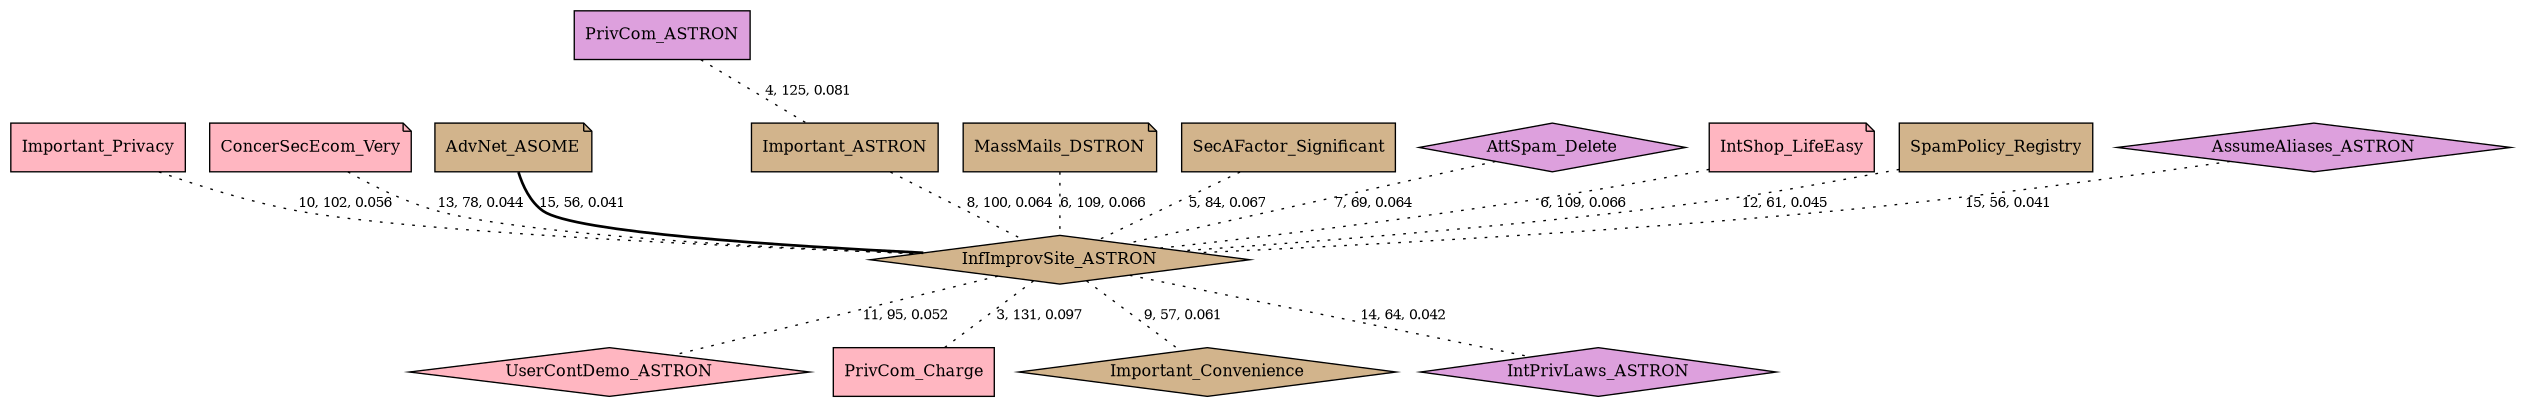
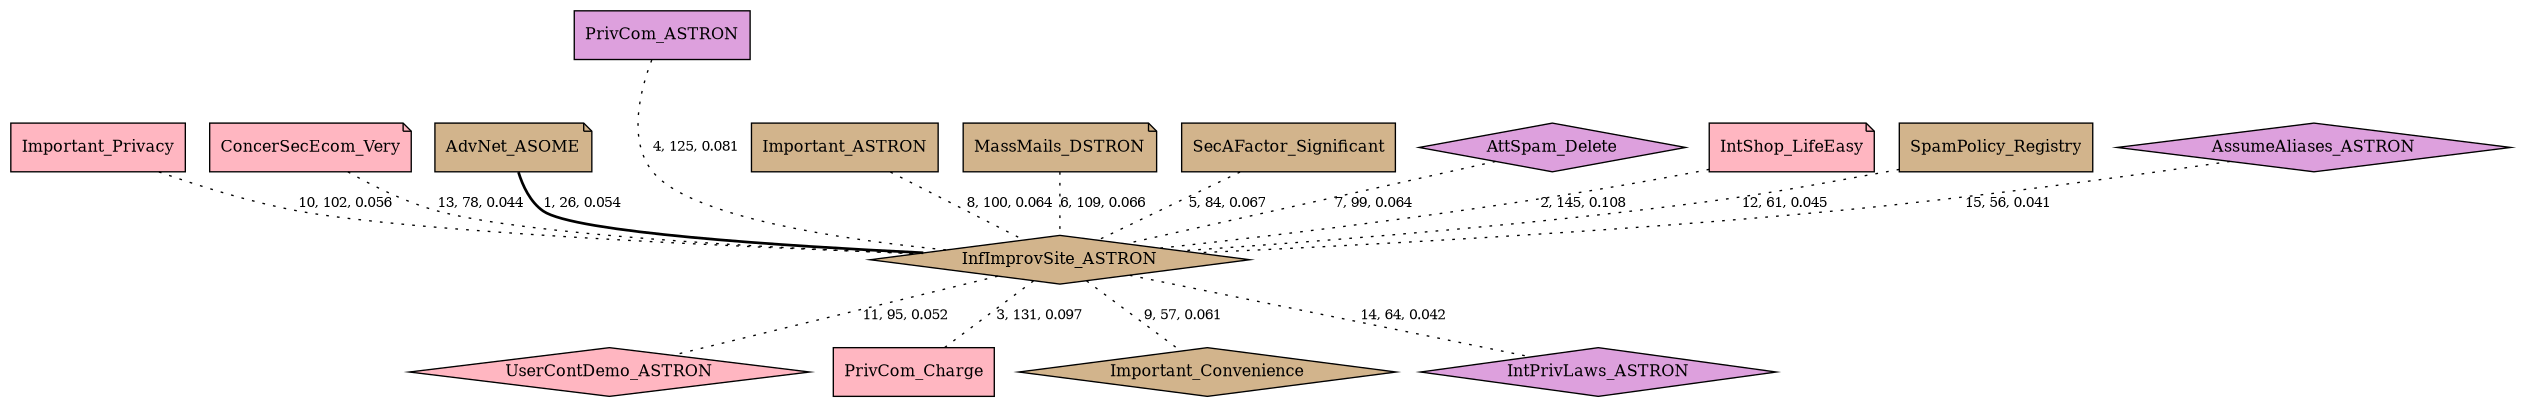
(754, 91) -> (737, 214)
(582, 204) -> (582, 204)
(1374, 204) -> (1374, 204)
(1583, 204) -> (1583, 204)
